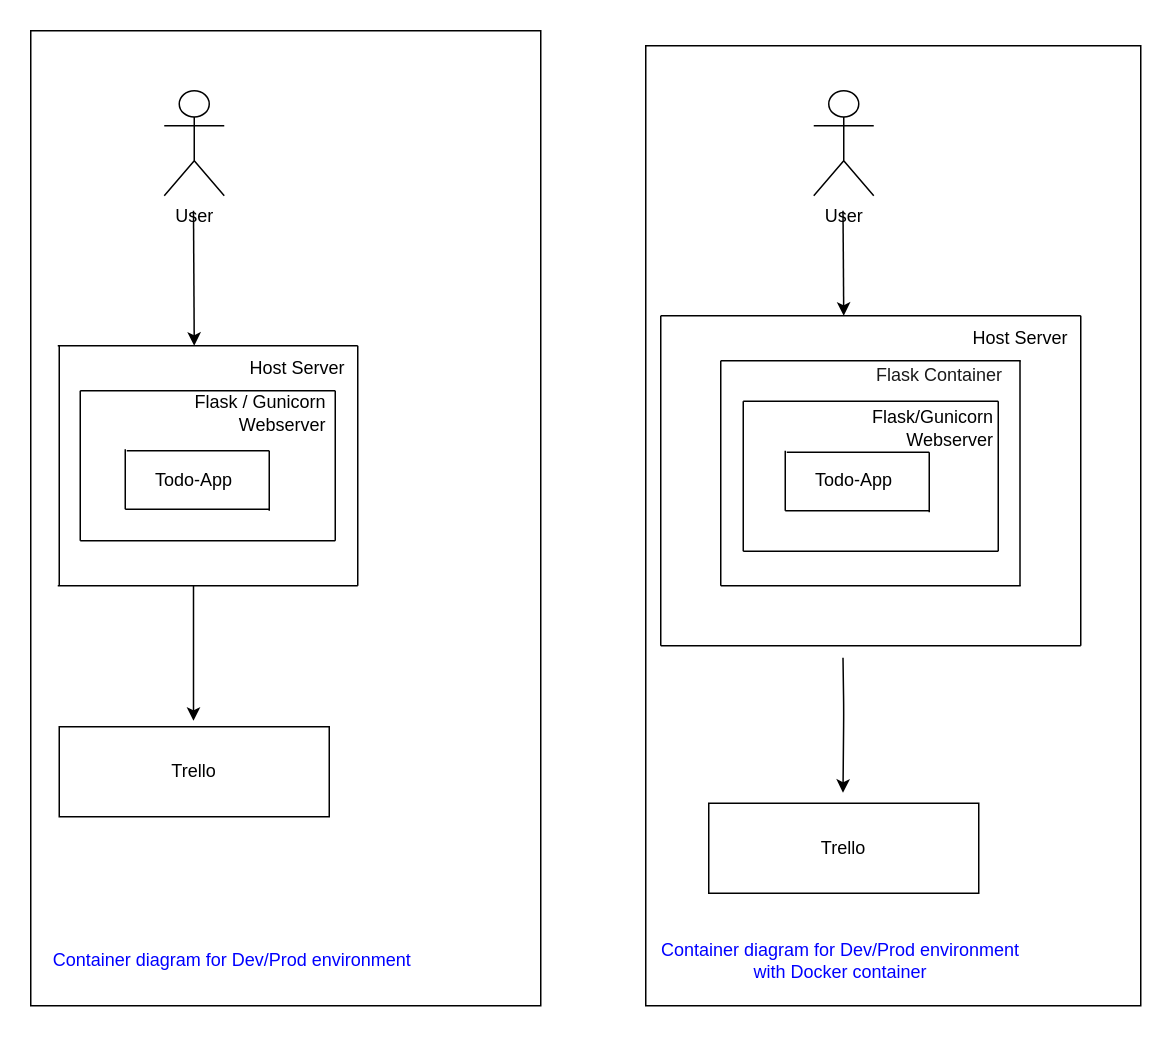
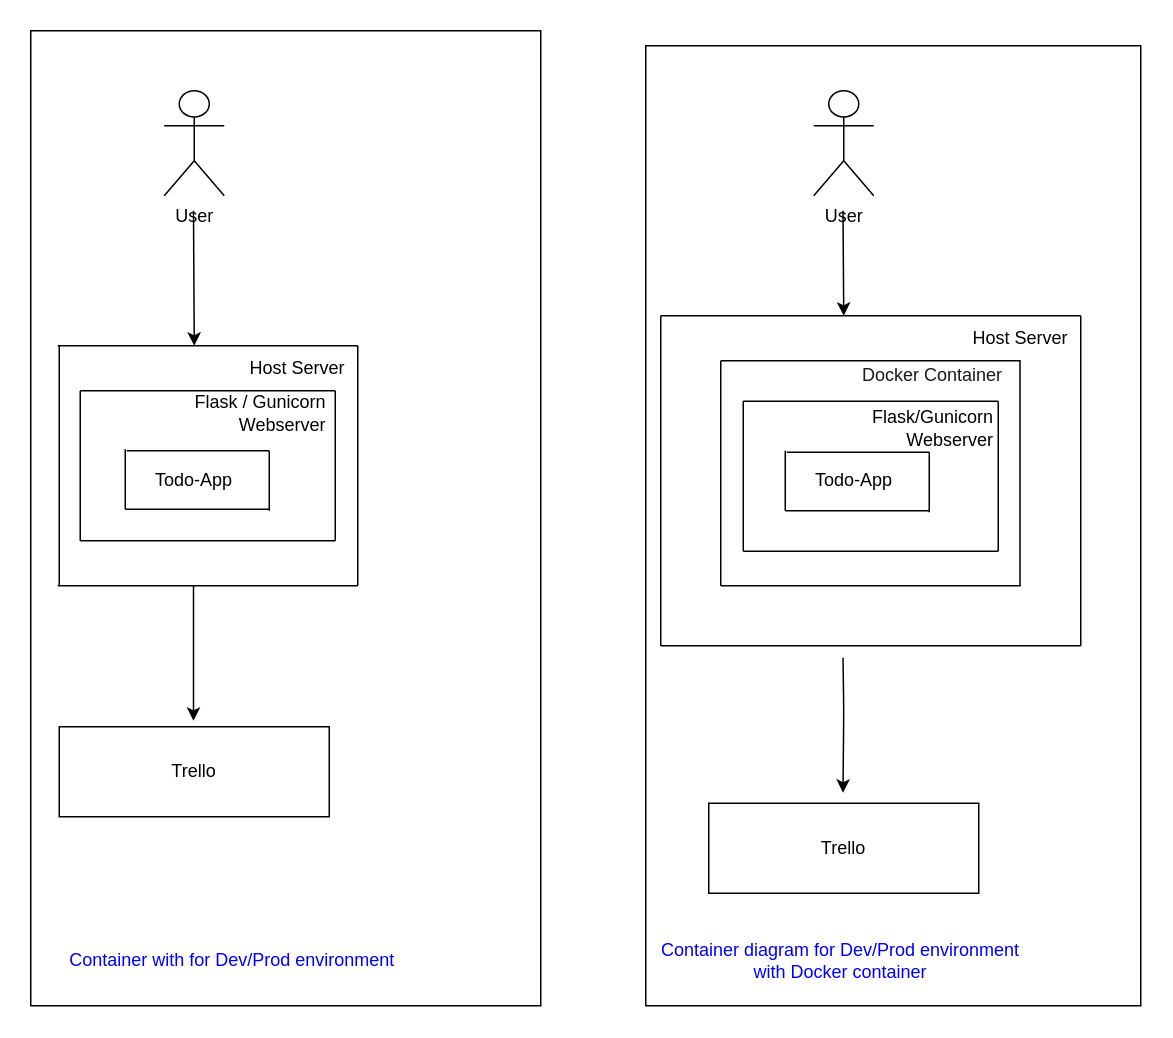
(934, 376) -> (927, 376)
(233, 961) -> (233, 961)
